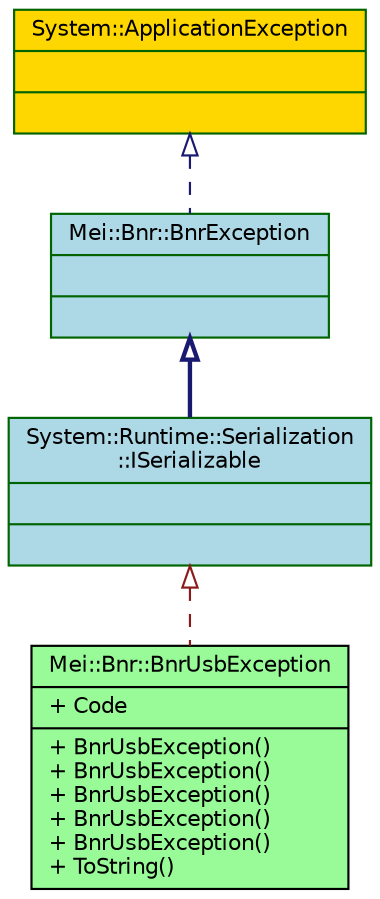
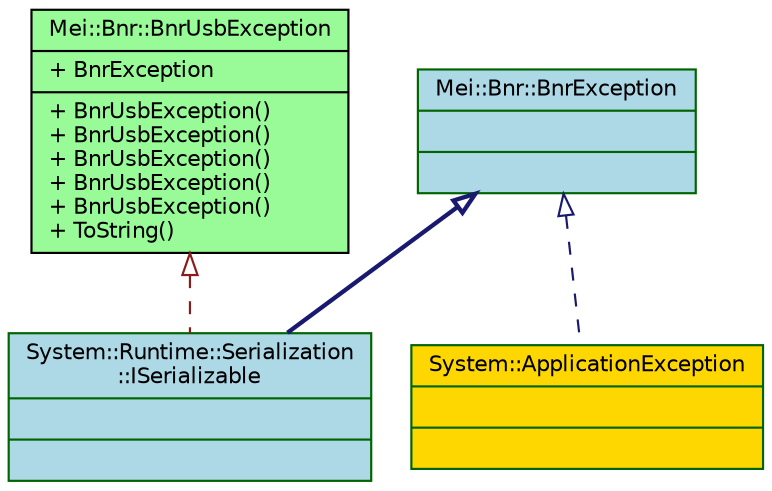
(190, 185) -> (573, 280)
(190, 617) -> (190, 304)
(89, 707) -> (131, 71)
